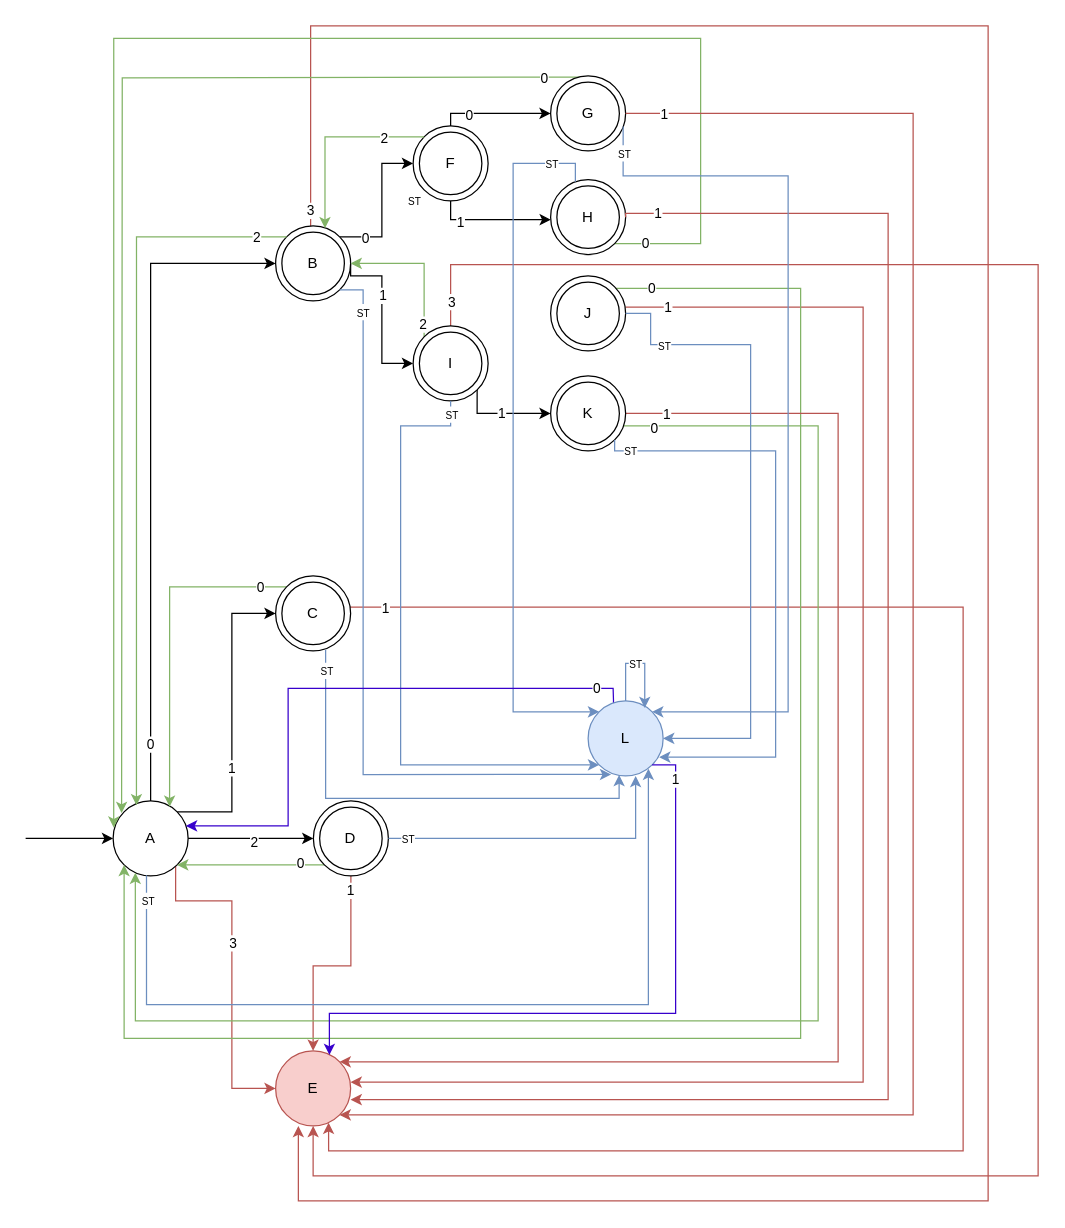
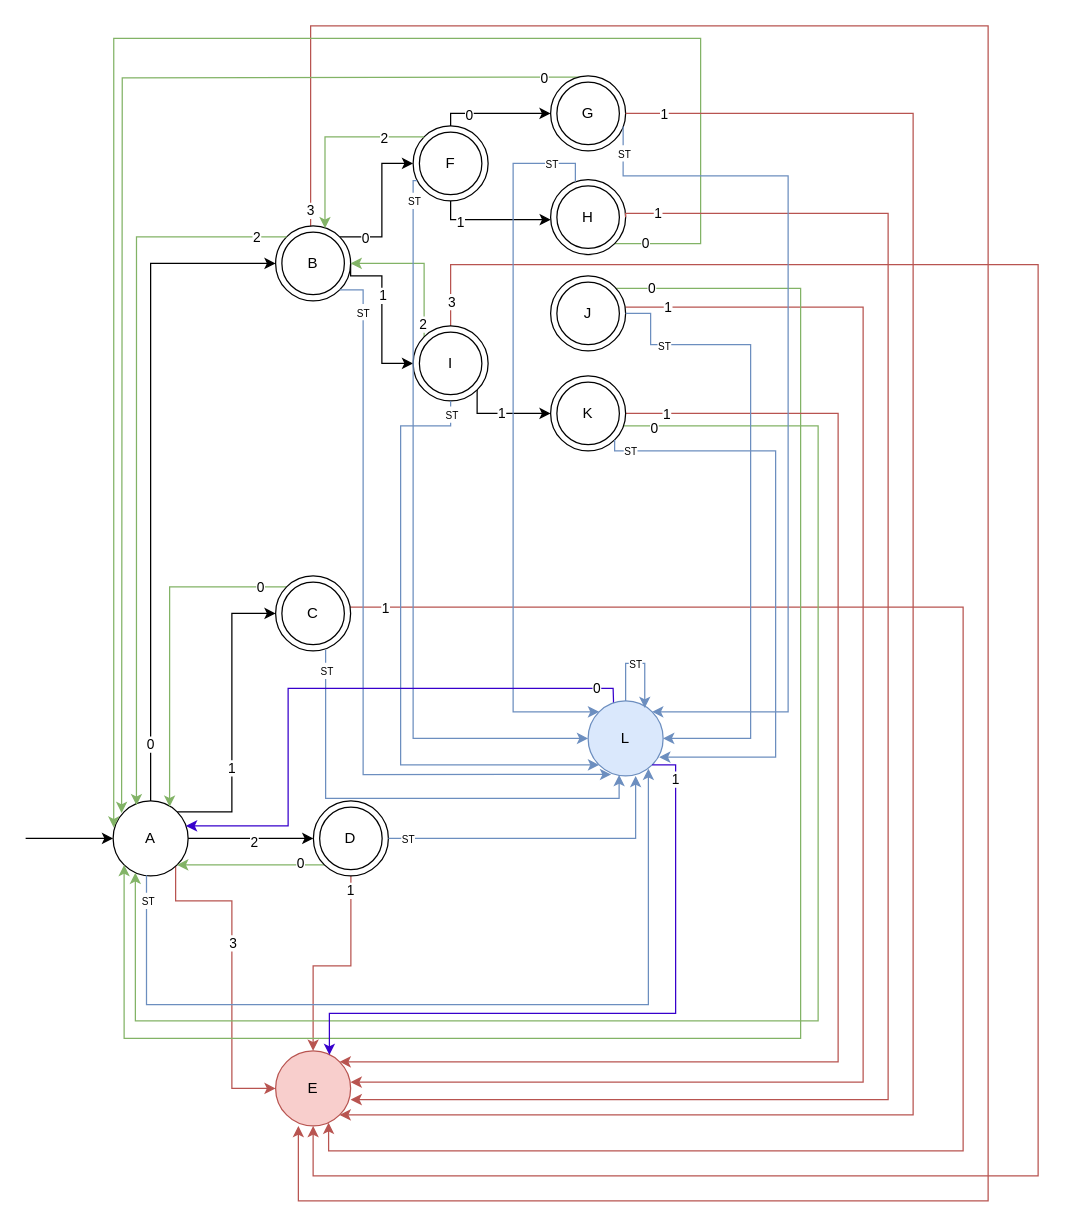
none -> (413, 556)
